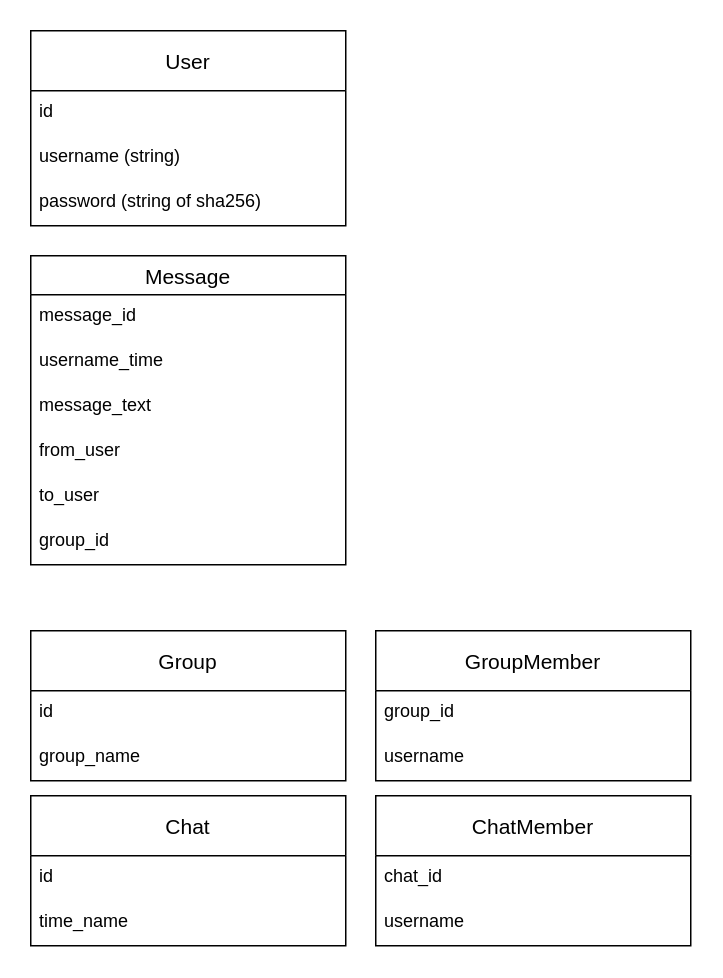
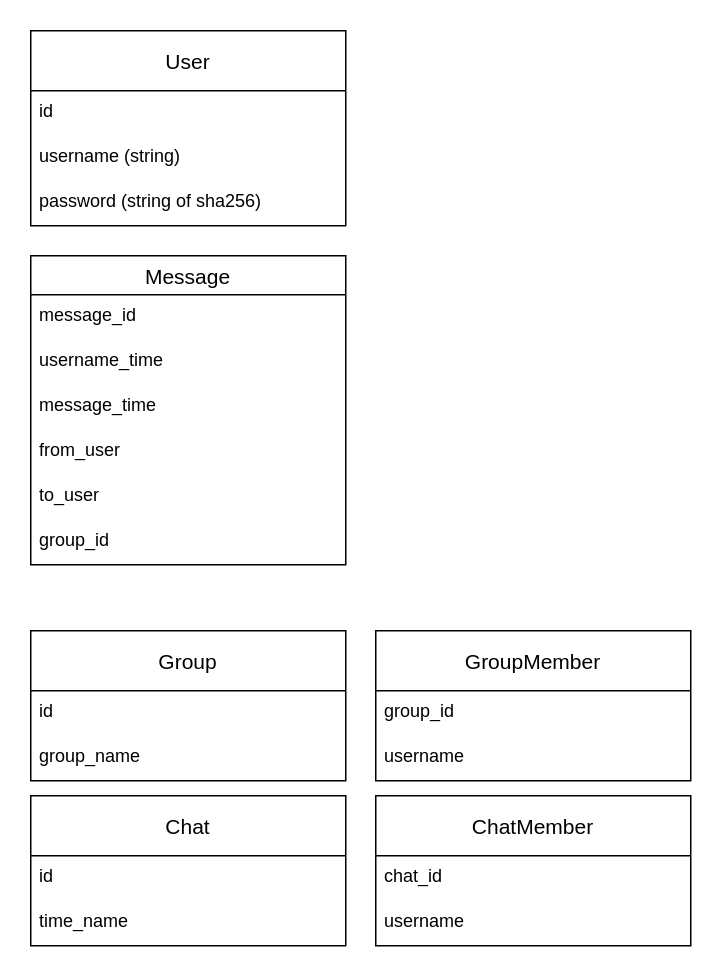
(99, 405) -> (97, 405)
